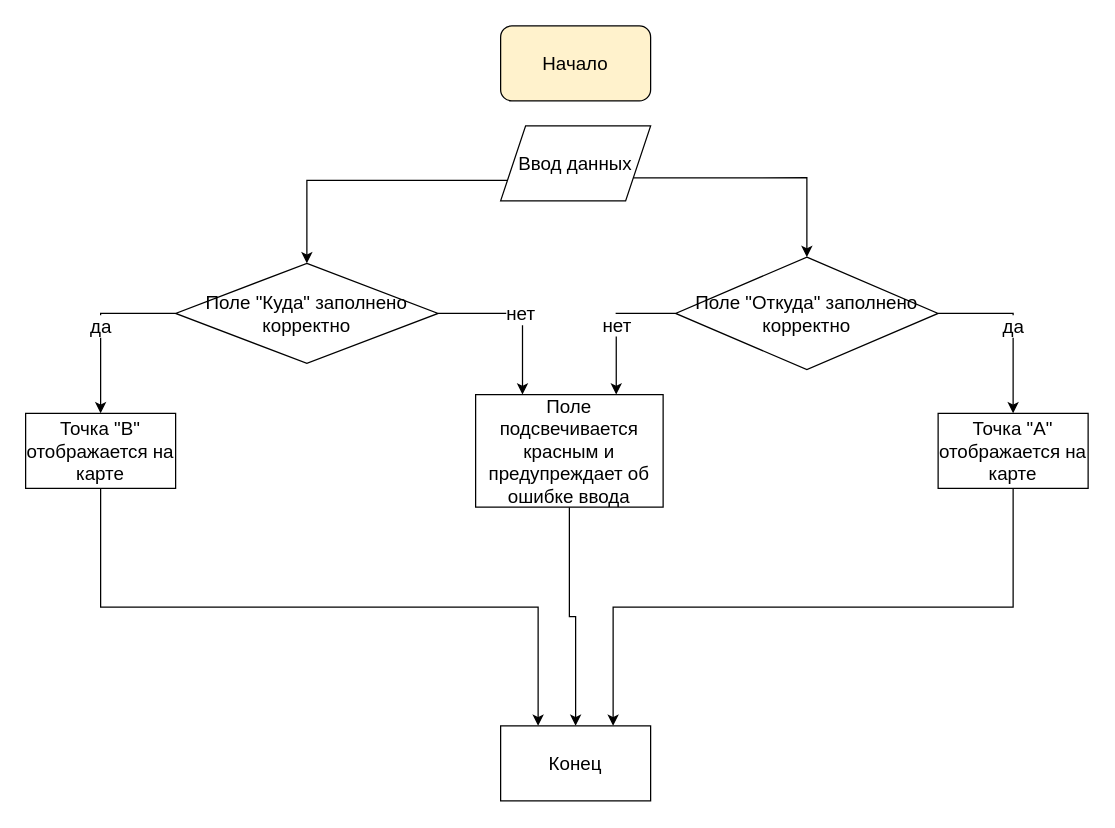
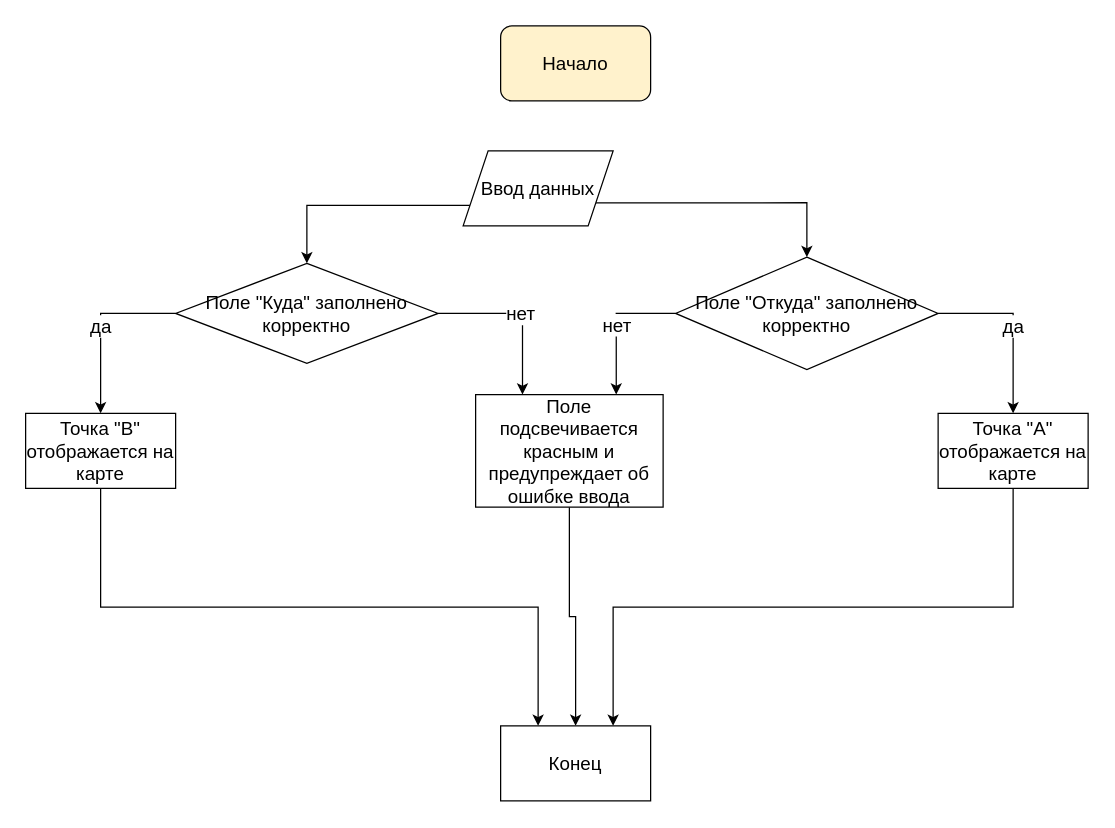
(576, 163) -> (538, 188)
